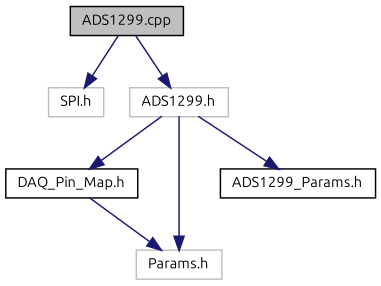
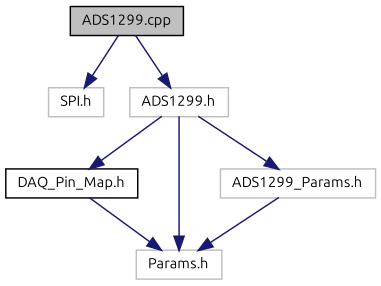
(298, 183) -> (298, 183)
none -> (245, 220)
